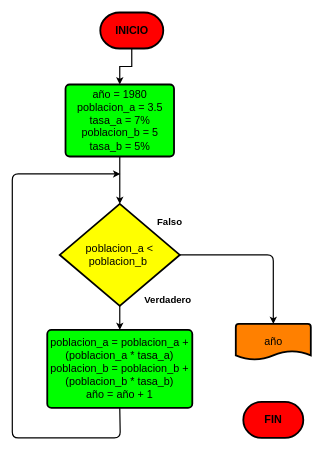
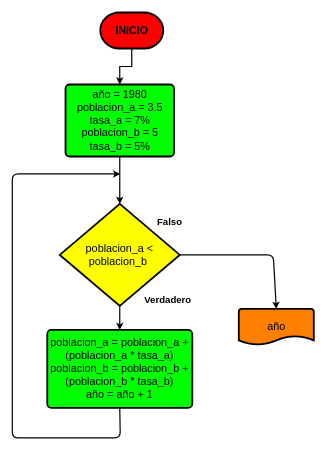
(273, 342) -> (276, 327)
(273, 420) -> none
